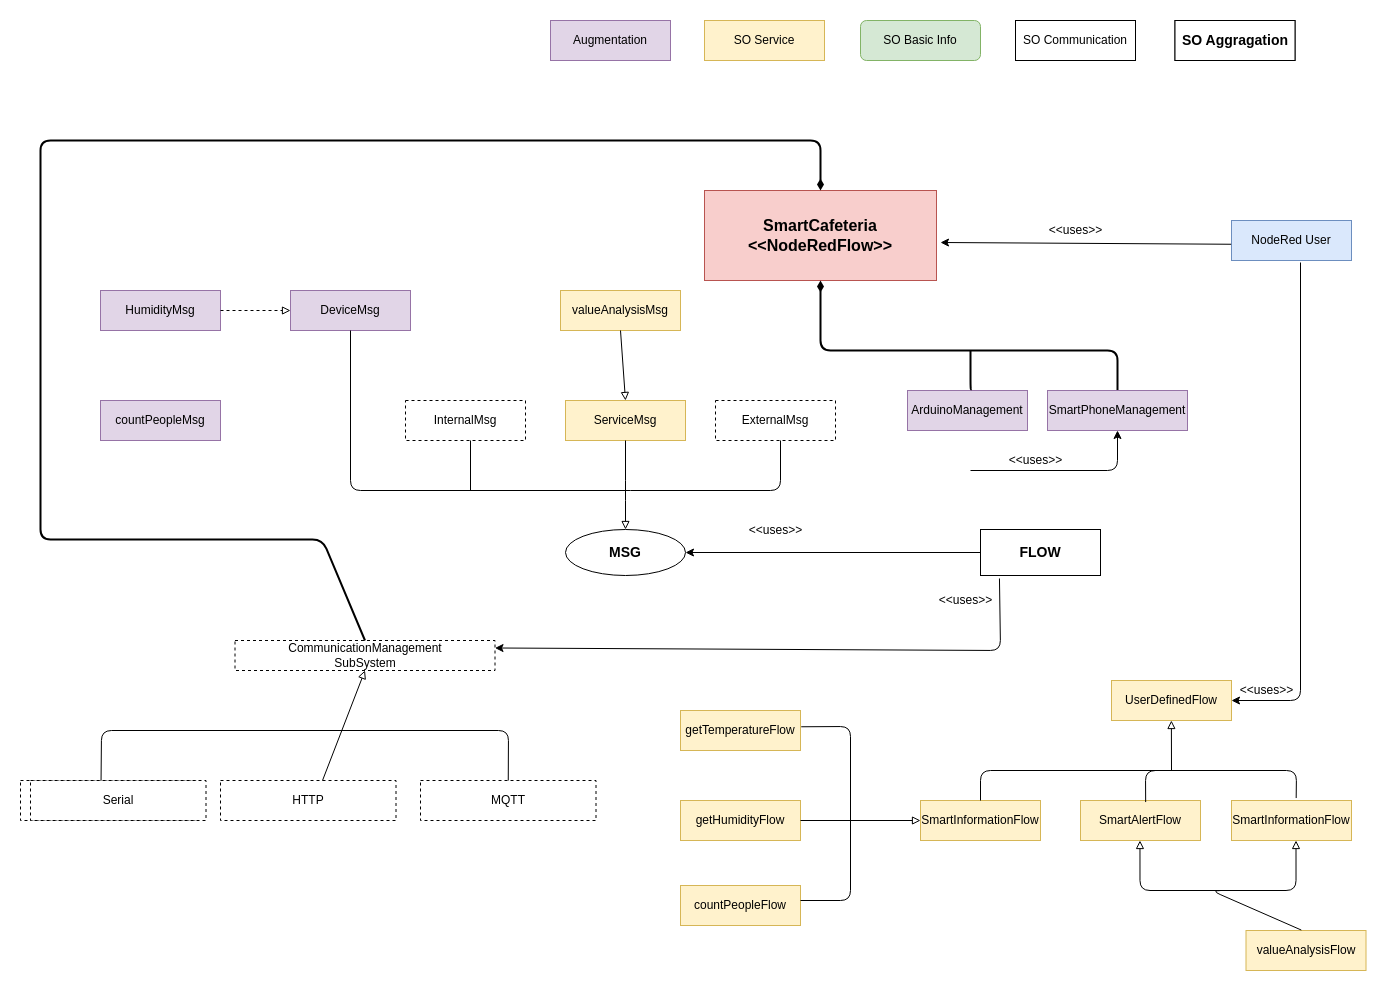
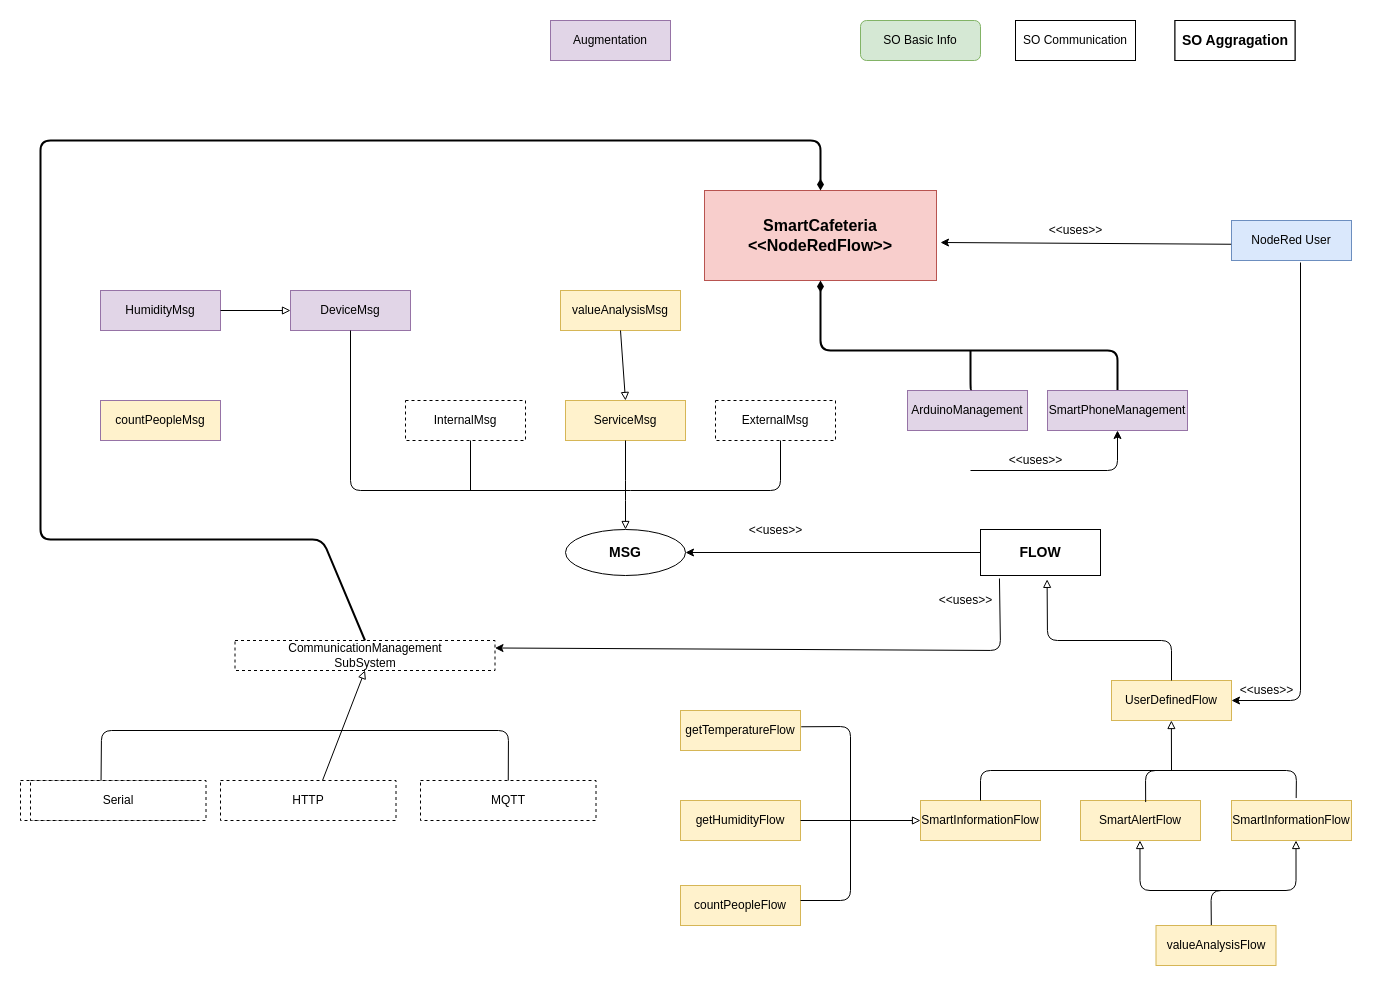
(765, 41) -> none
(252, 311) -> (252, 311)
(161, 421) -> (161, 421)
none -> (1104, 641)
(1306, 951) -> (1216, 946)
